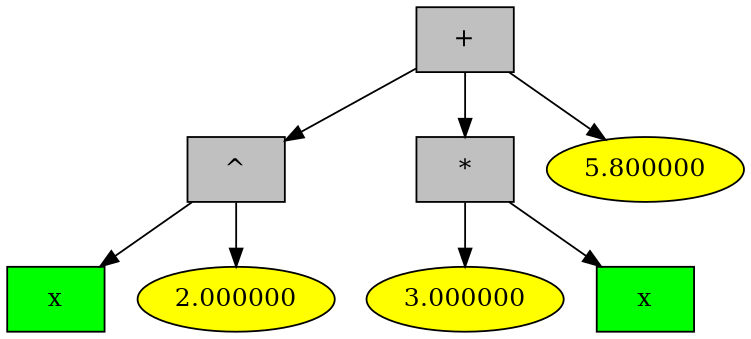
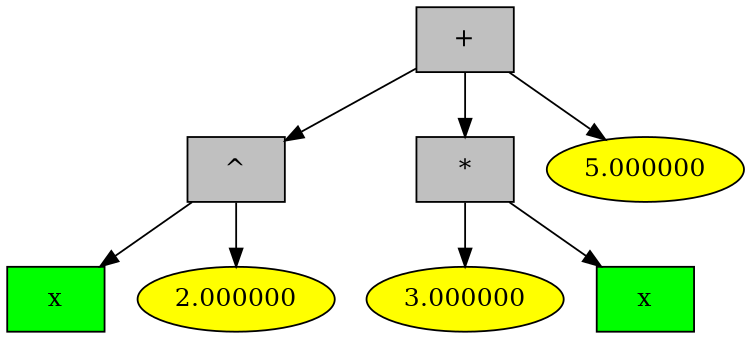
(645, 169) -> (645, 169)
